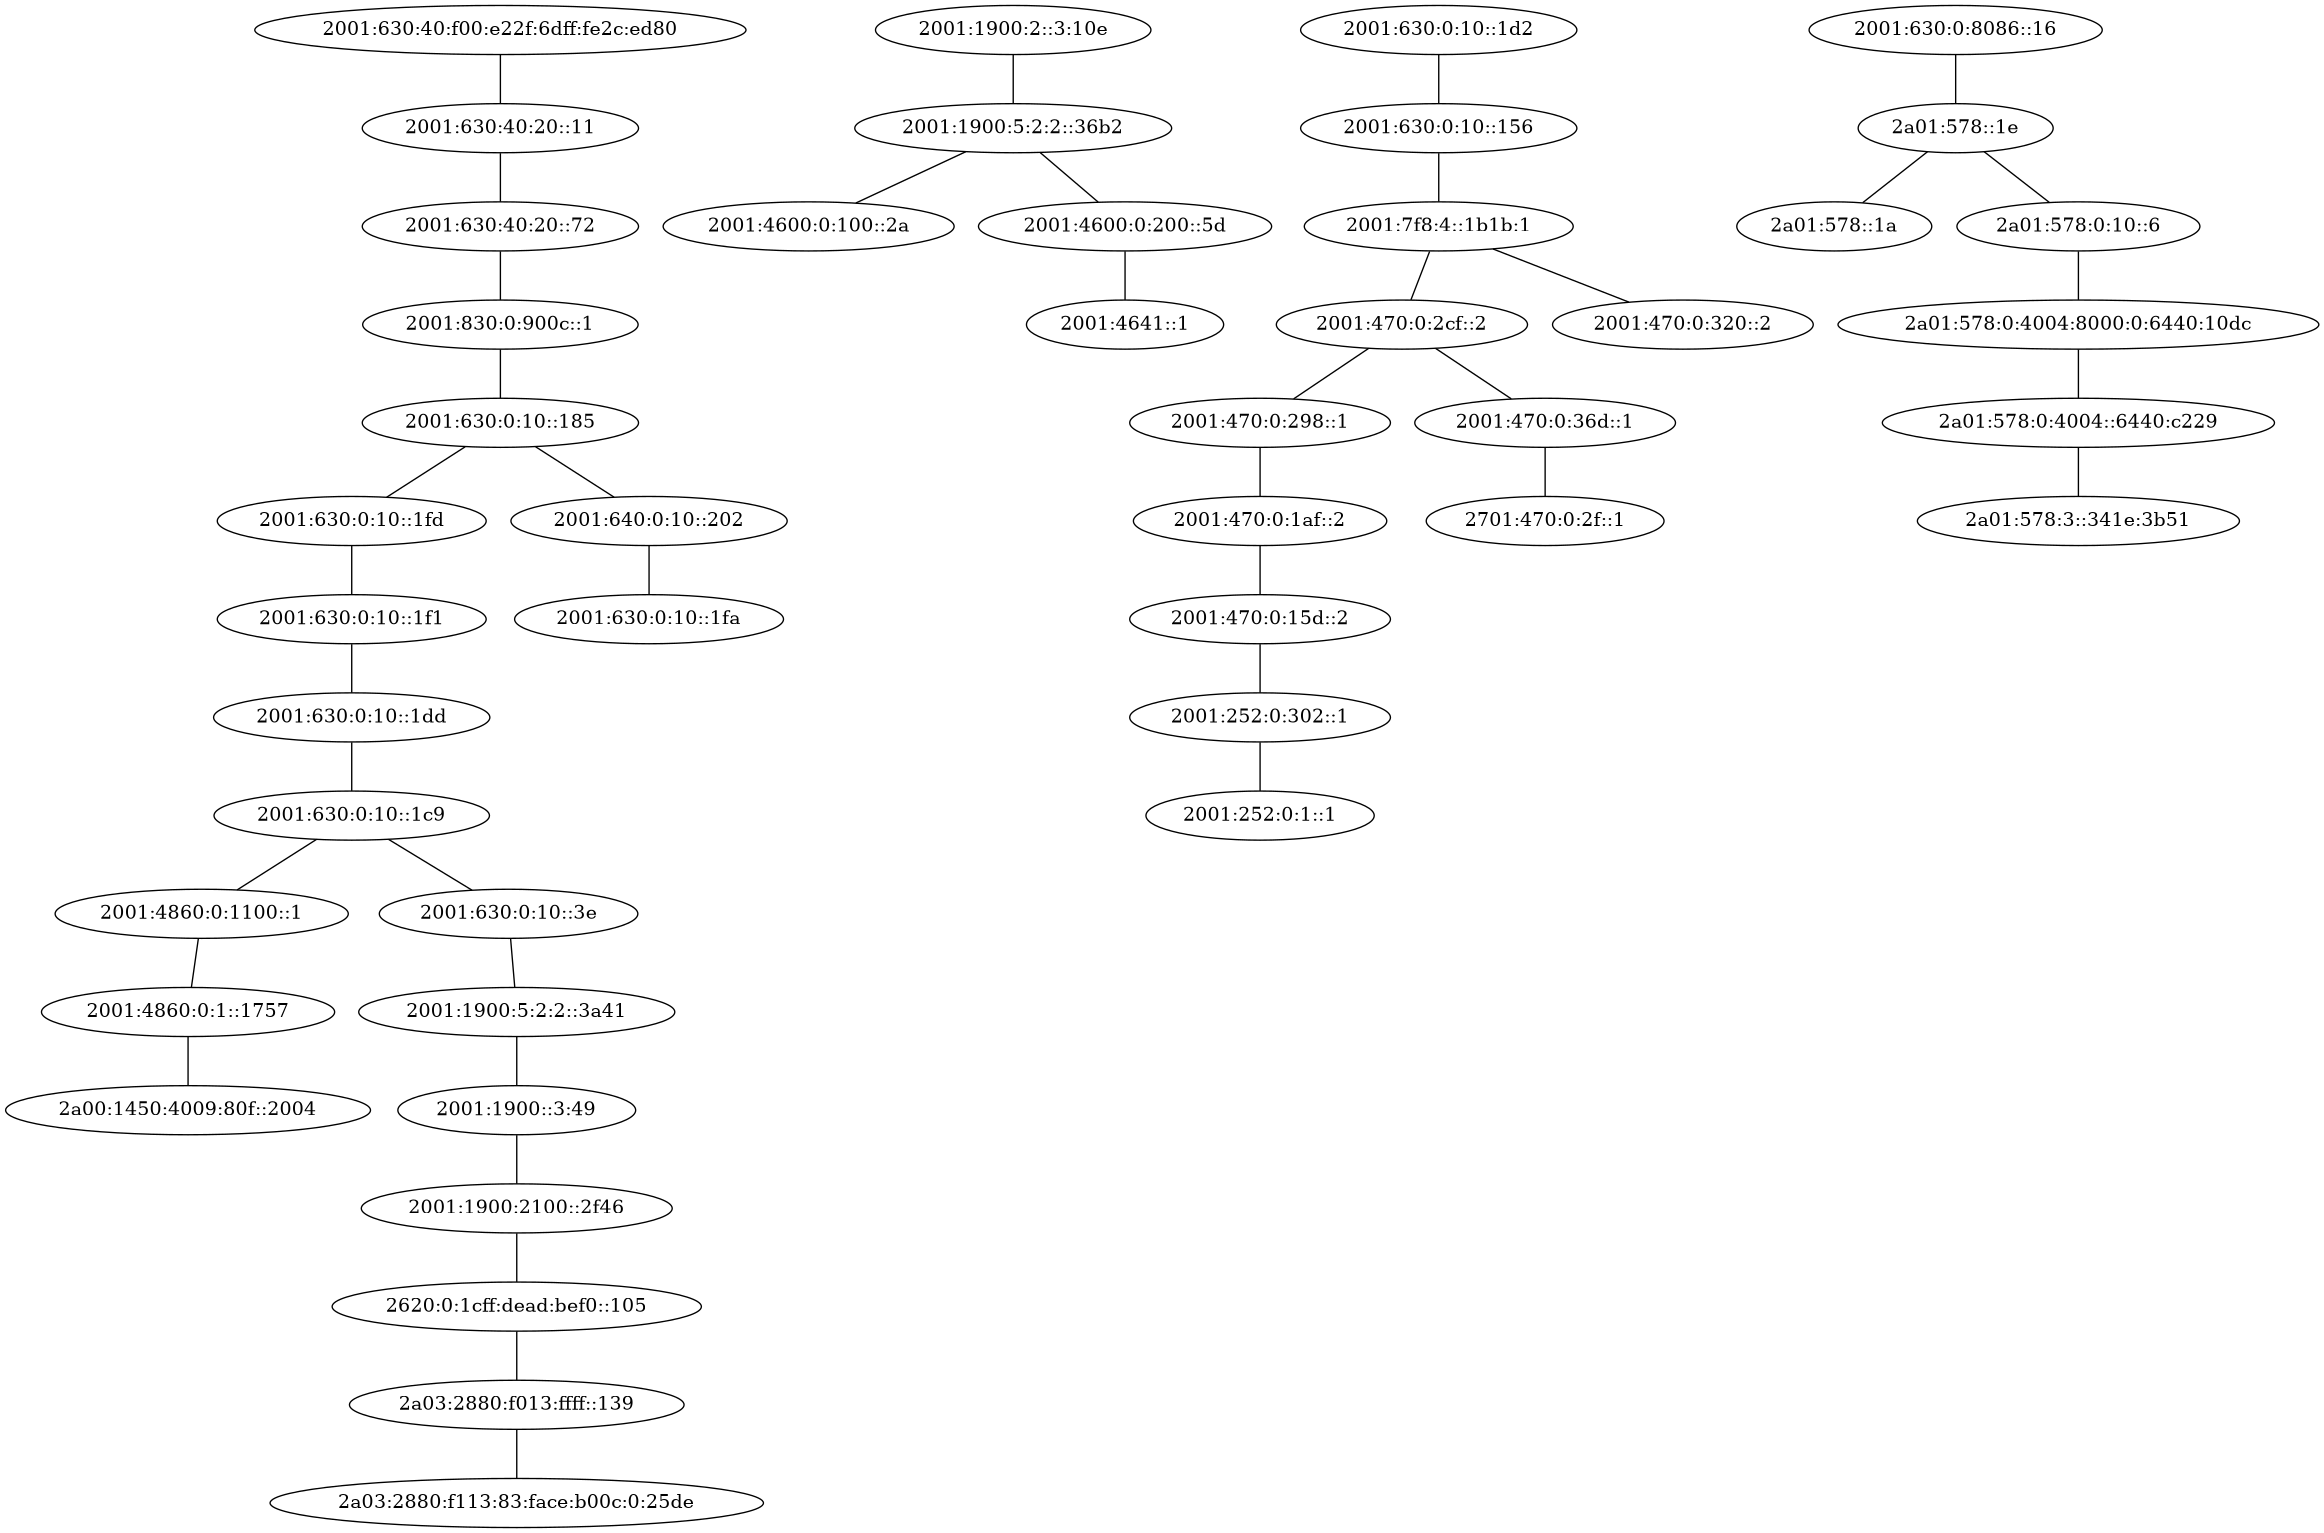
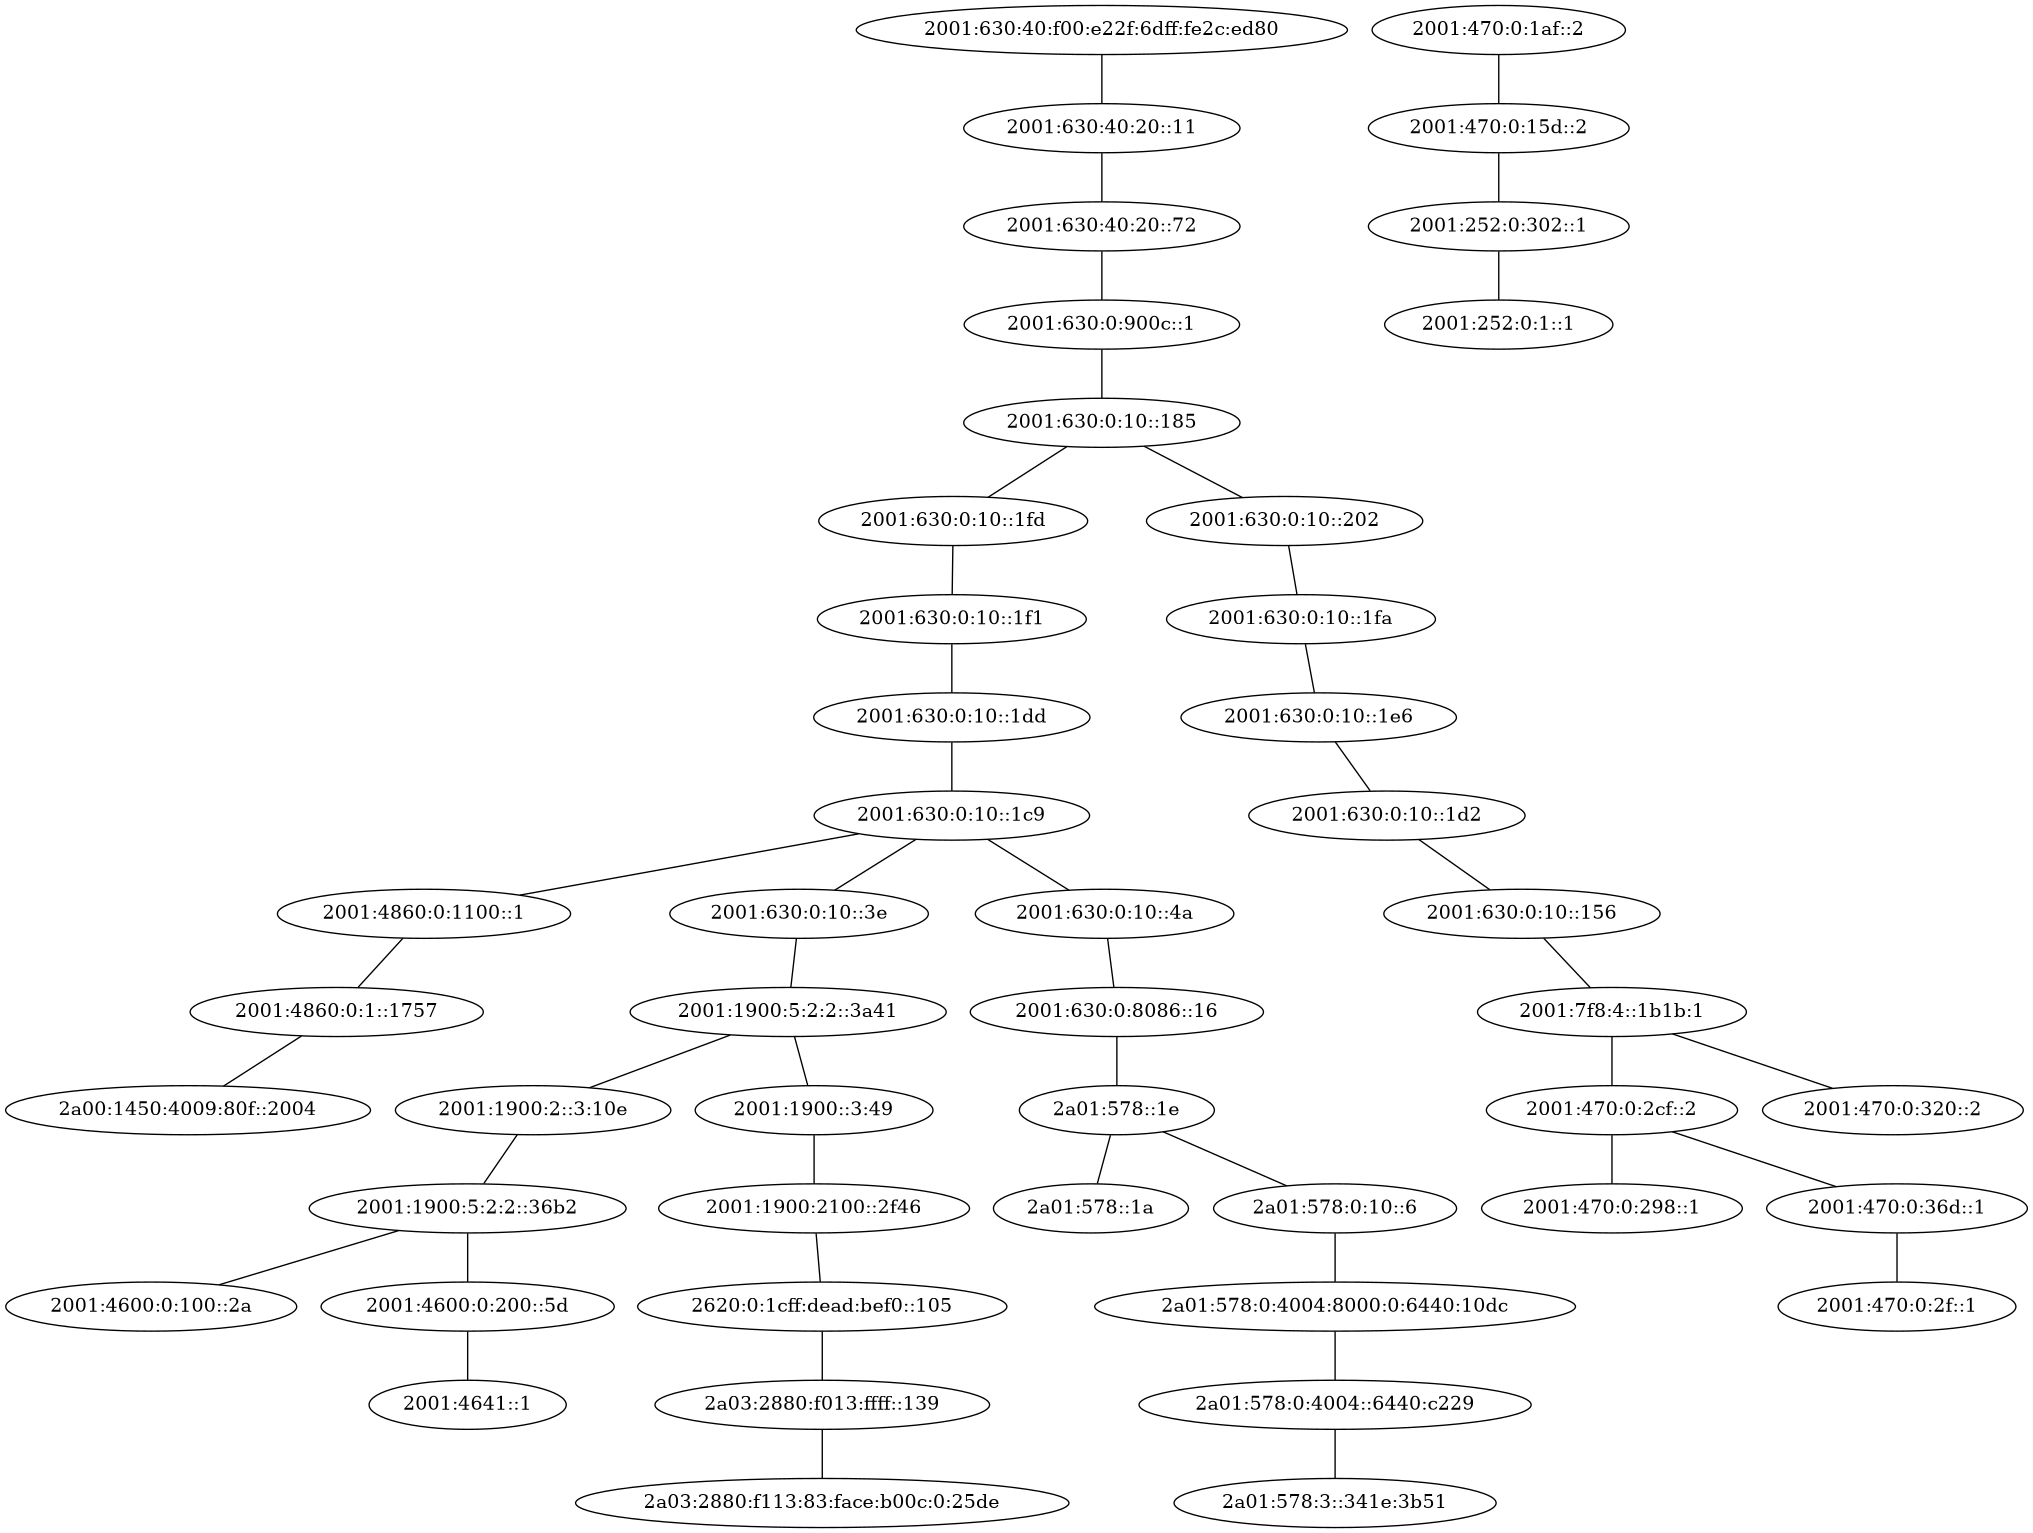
(500, 325) -> (1102, 325)
(1260, 472) -> none
(649, 521) -> (1285, 521)
(1545, 521) -> (1897, 1307)
none -> (1319, 717)
none -> (1105, 914)
none -> (660, 1061)
